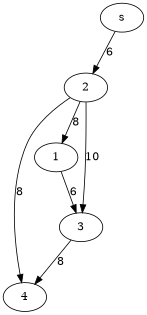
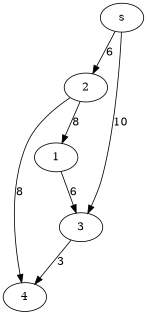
(86, 153) -> (113, 120)
(61, 262) -> (61, 262)
